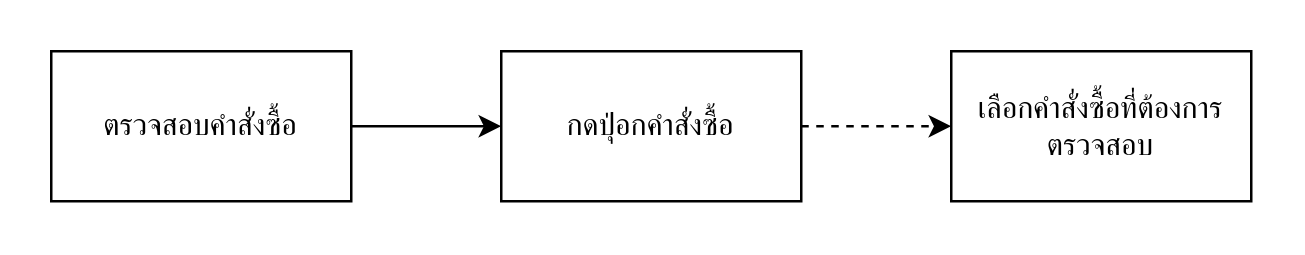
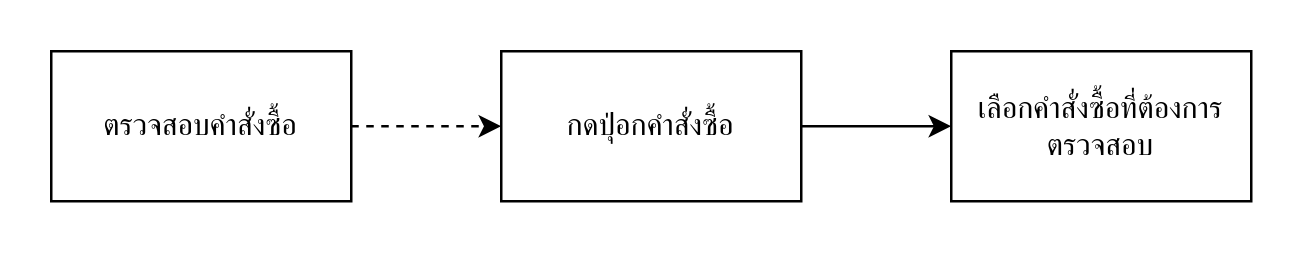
(421, 126) -> (421, 126)
(871, 126) -> (871, 126)
